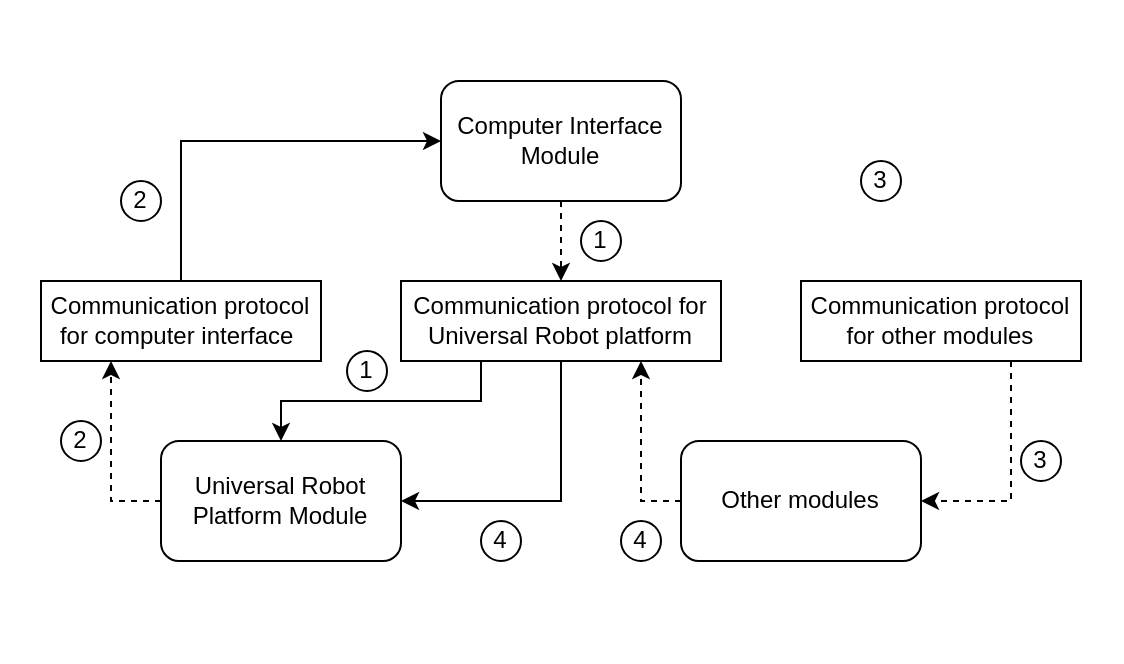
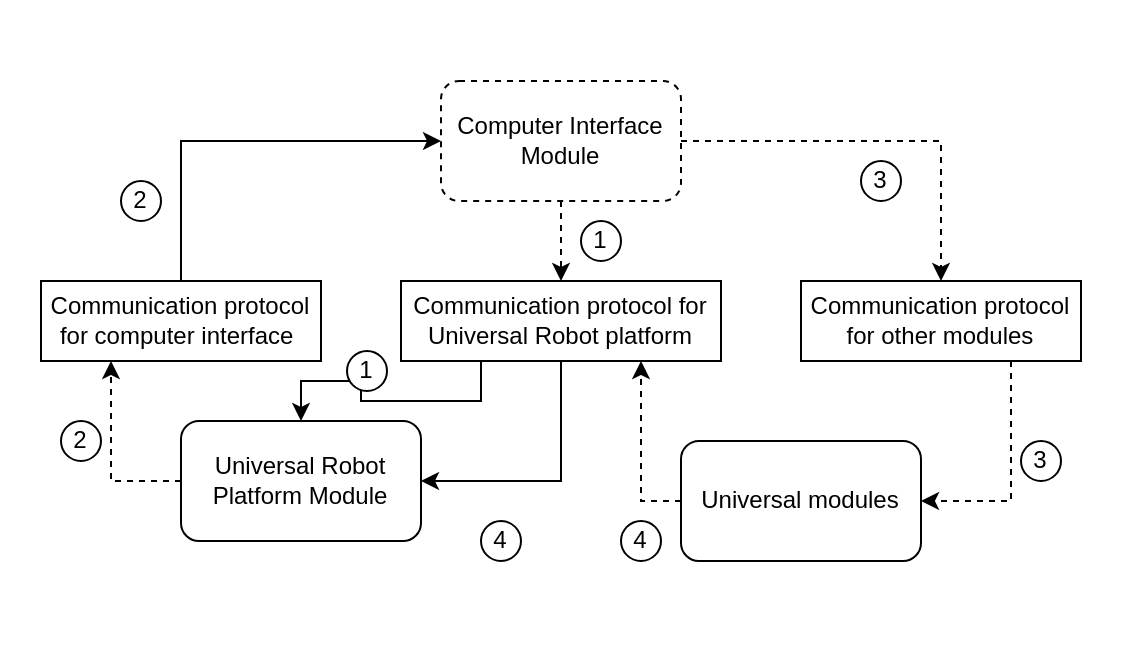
(561, 141) -> (561, 141)
none -> (874, 141)
(281, 501) -> (301, 481)
(801, 501) -> (801, 501)
